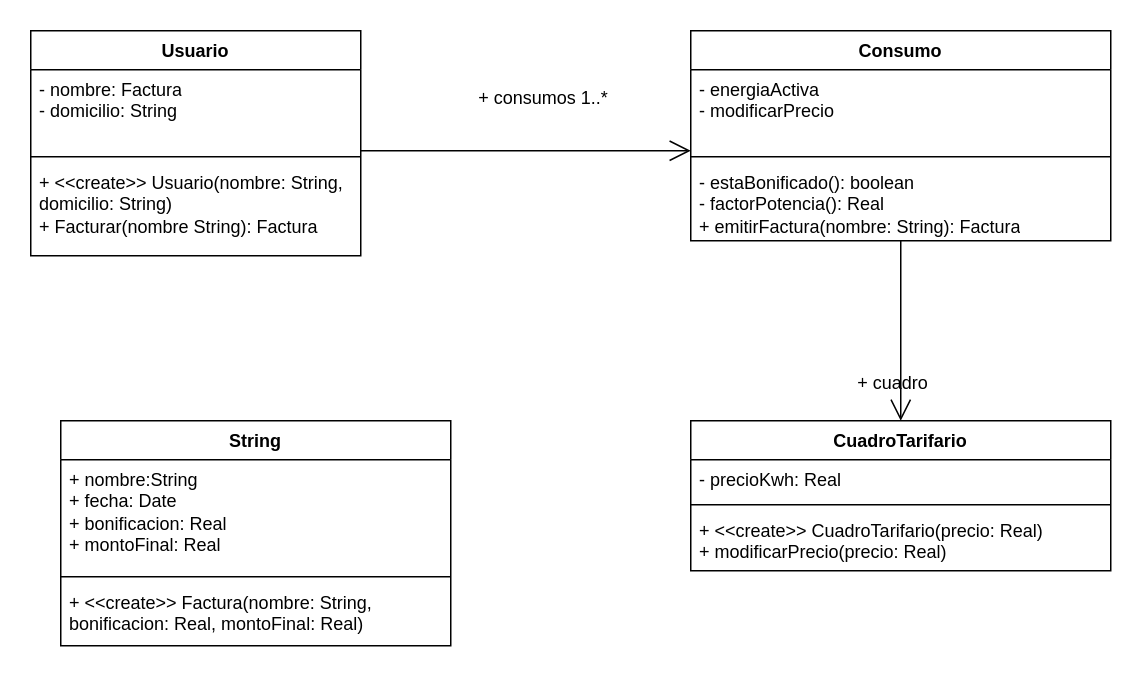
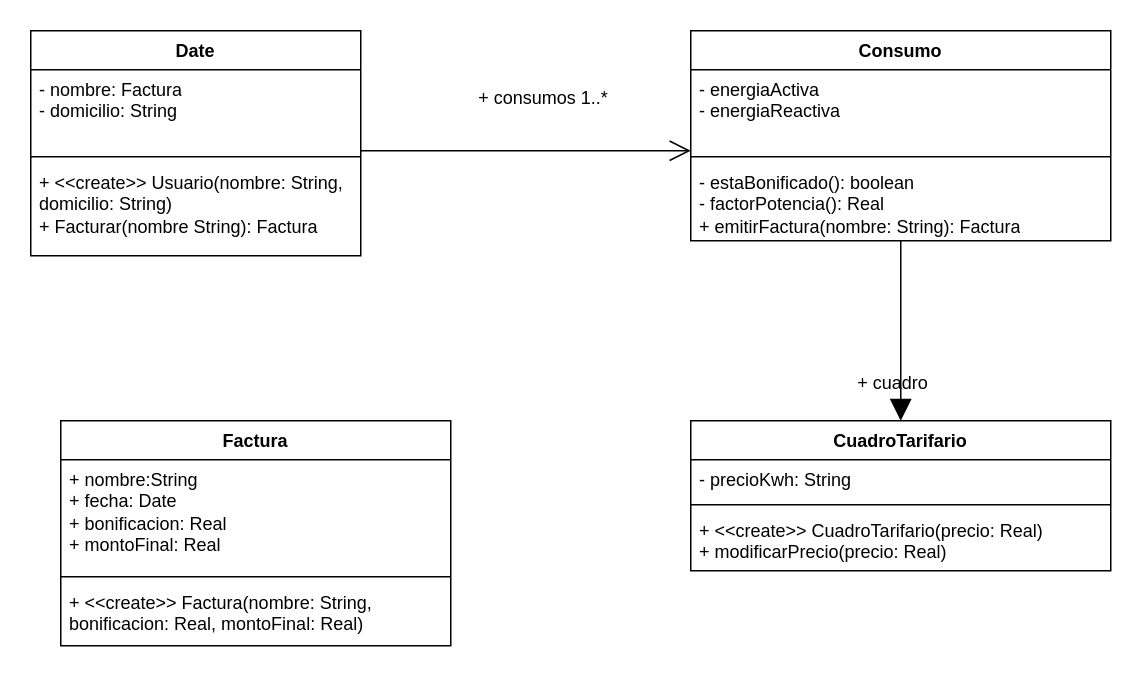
(196, 52) -> (196, 52)
(776, 102) -> (778, 102)
(901, 406) -> (901, 398)
(256, 442) -> (256, 442)
(774, 481) -> (784, 481)
